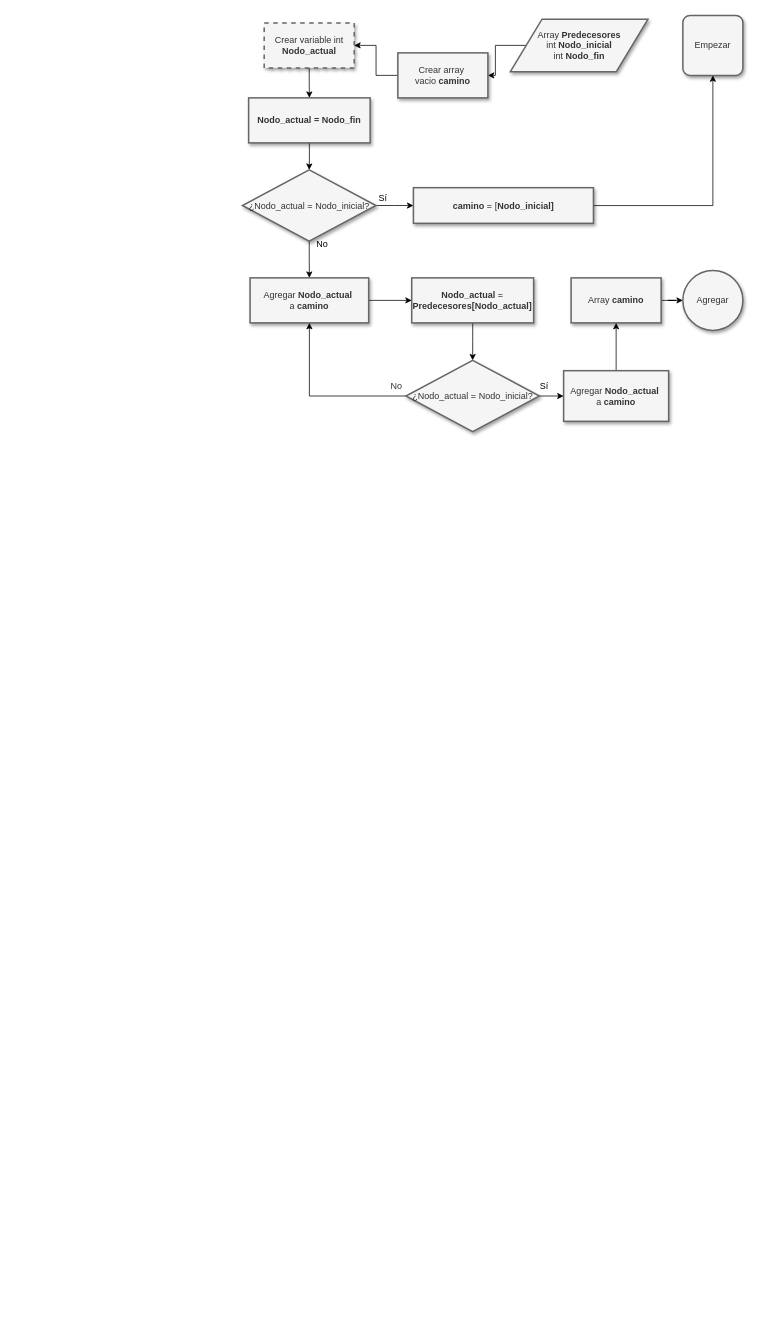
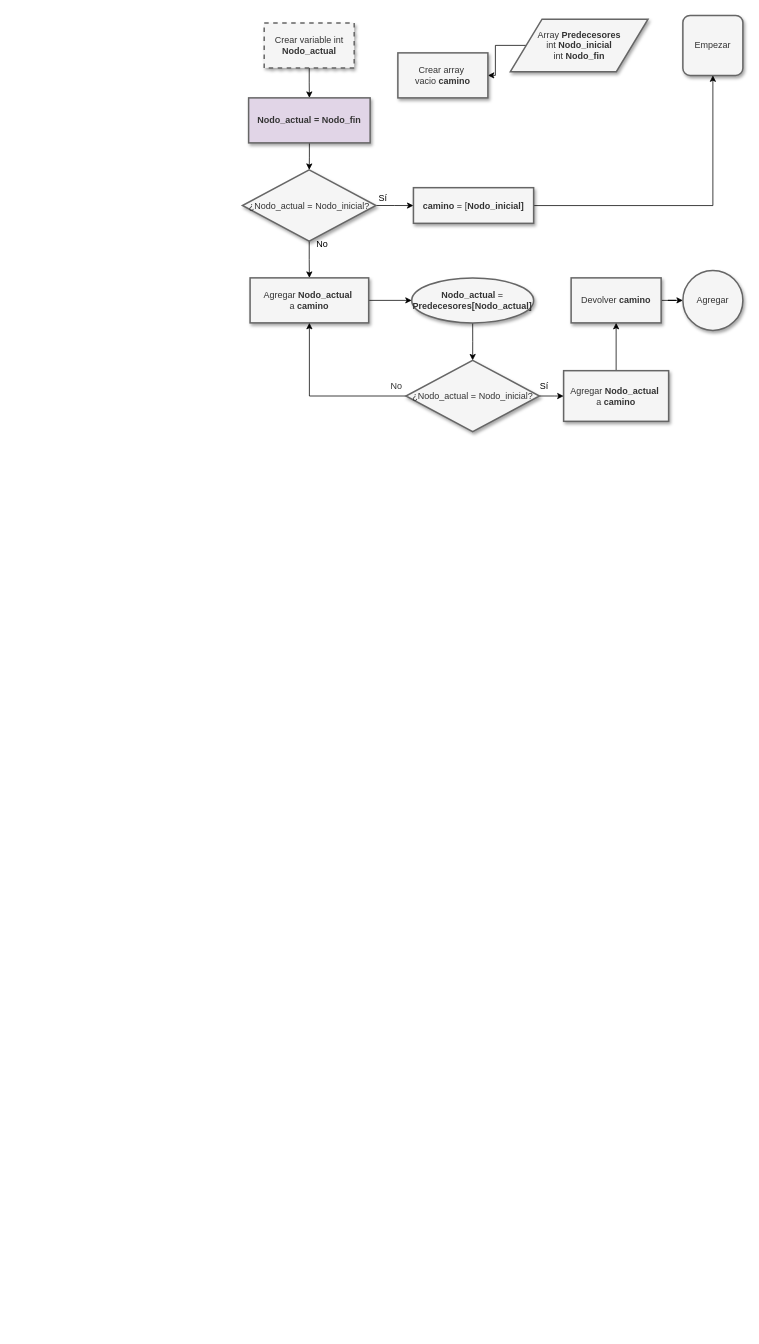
(386, 75) -> none
(309, 120) -> (309, 120)
(503, 206) -> (474, 206)
(473, 300) -> (473, 300)
(616, 300) -> (616, 300)
